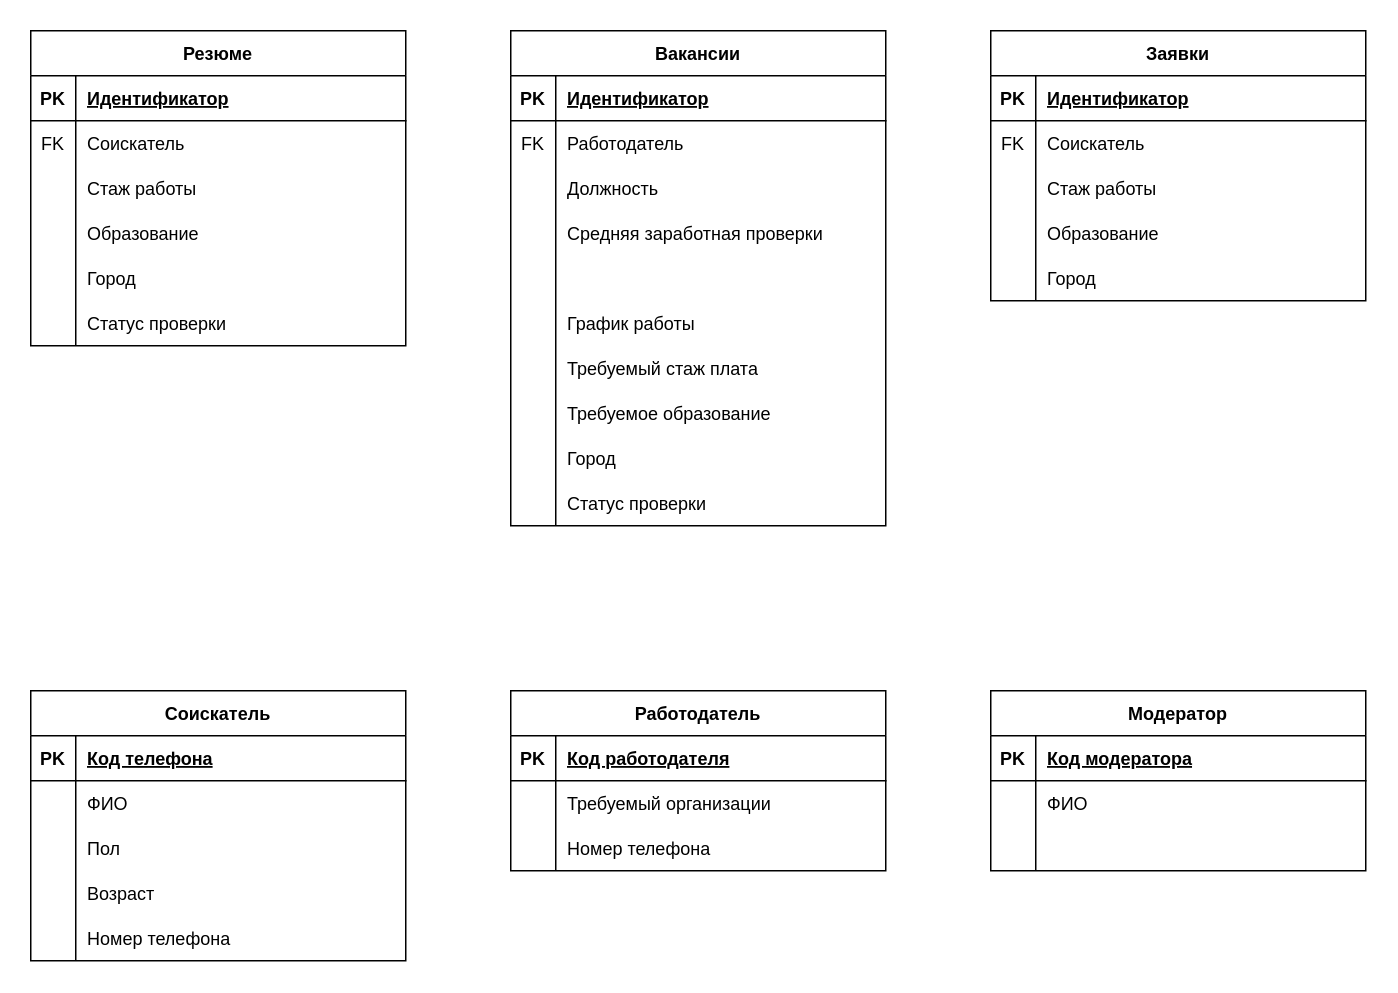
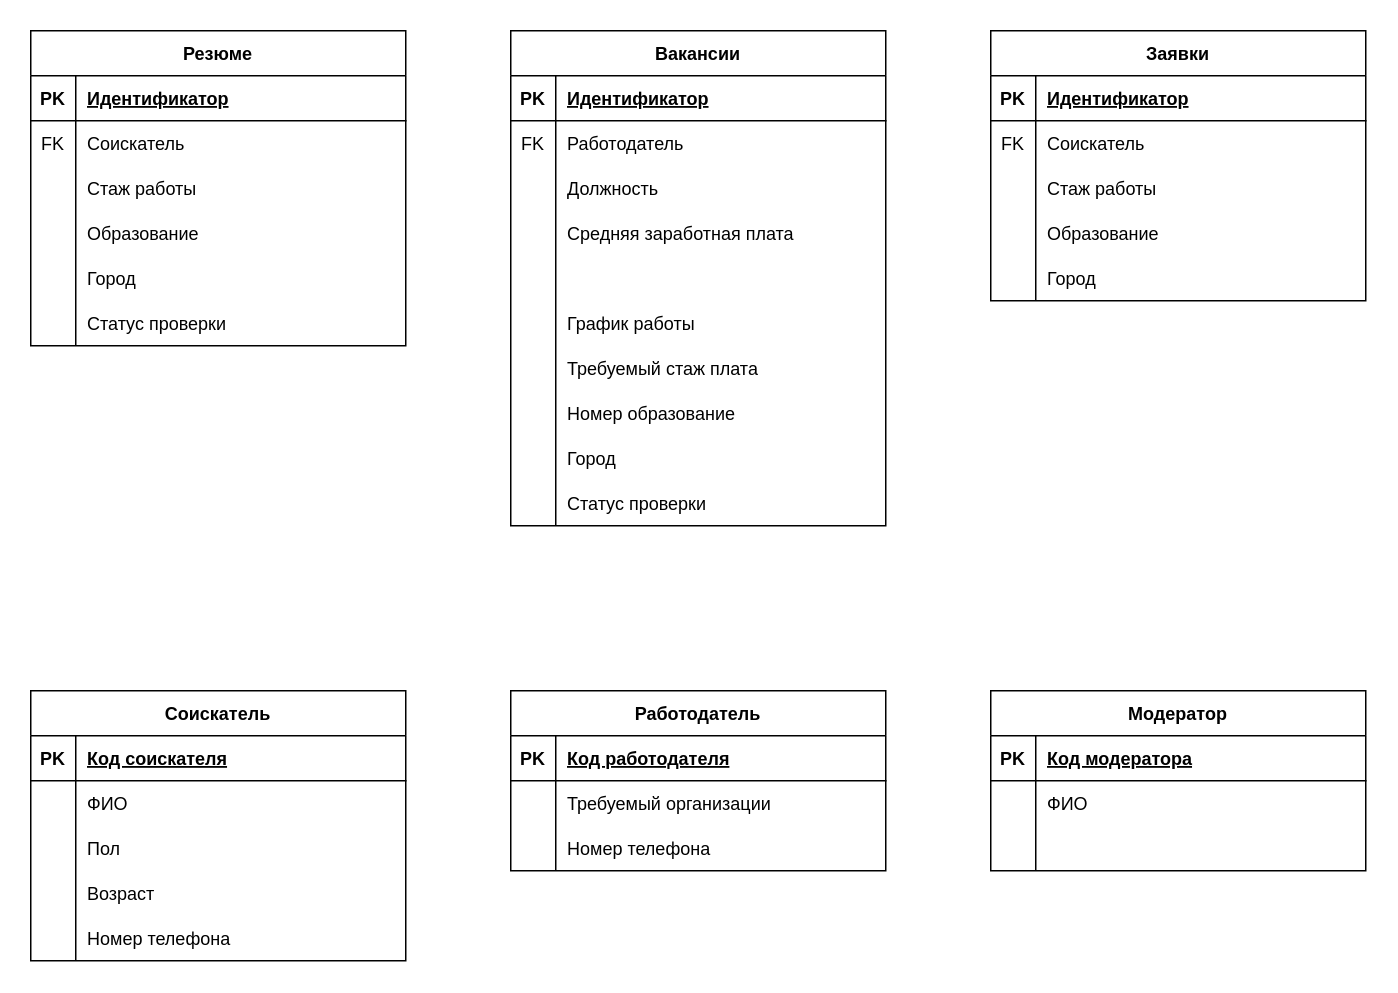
(698, 234) -> (683, 234)
(671, 414) -> (650, 414)
(145, 759) -> (155, 759)
